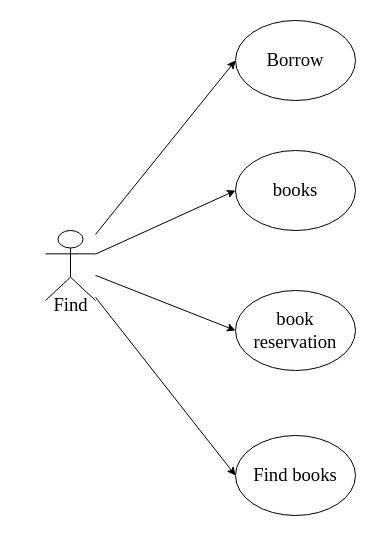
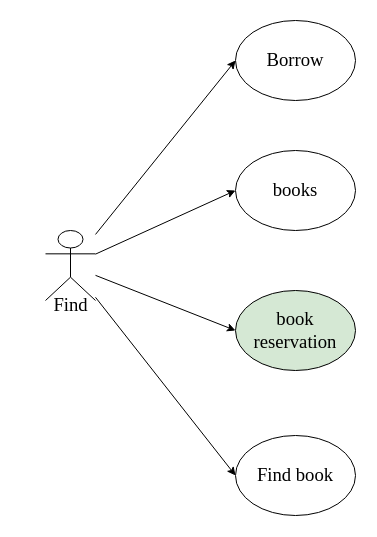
(296, 331) -> (296, 331)
(296, 476) -> (296, 476)
